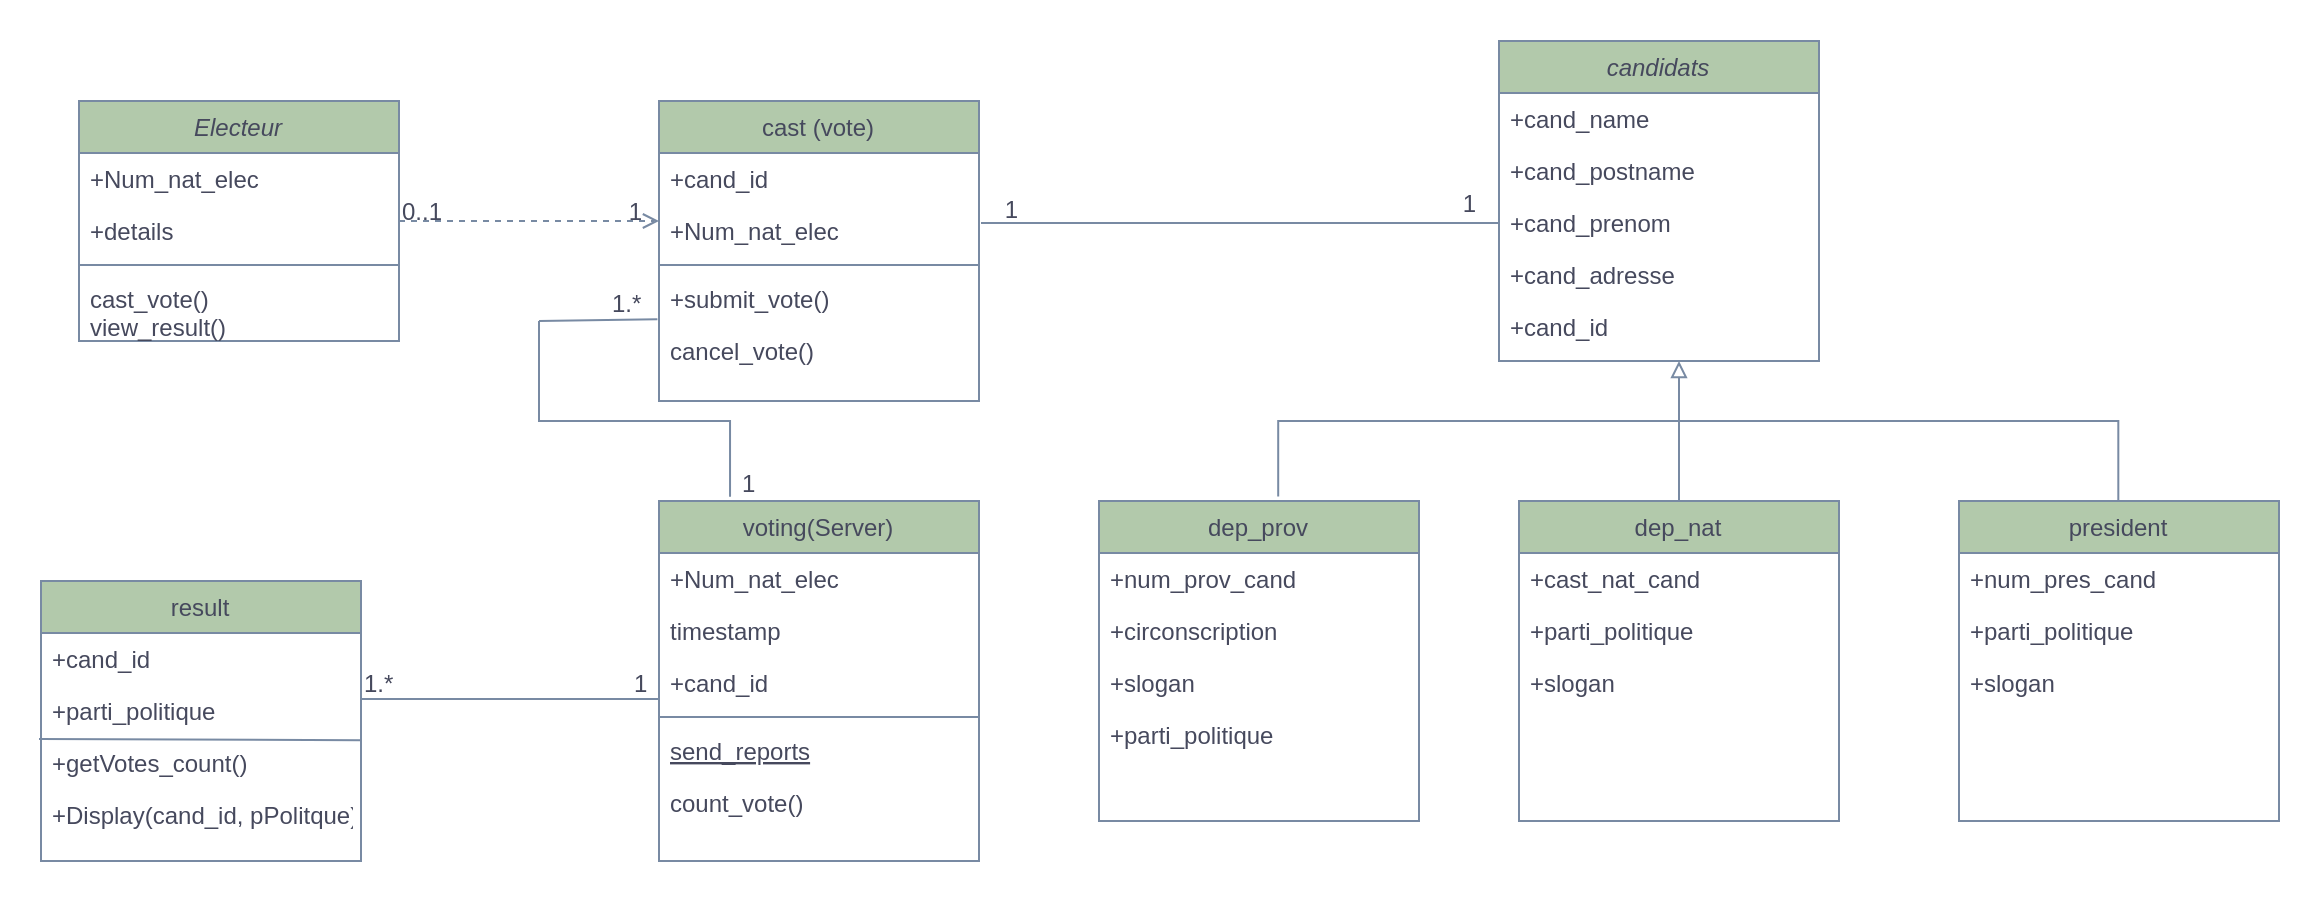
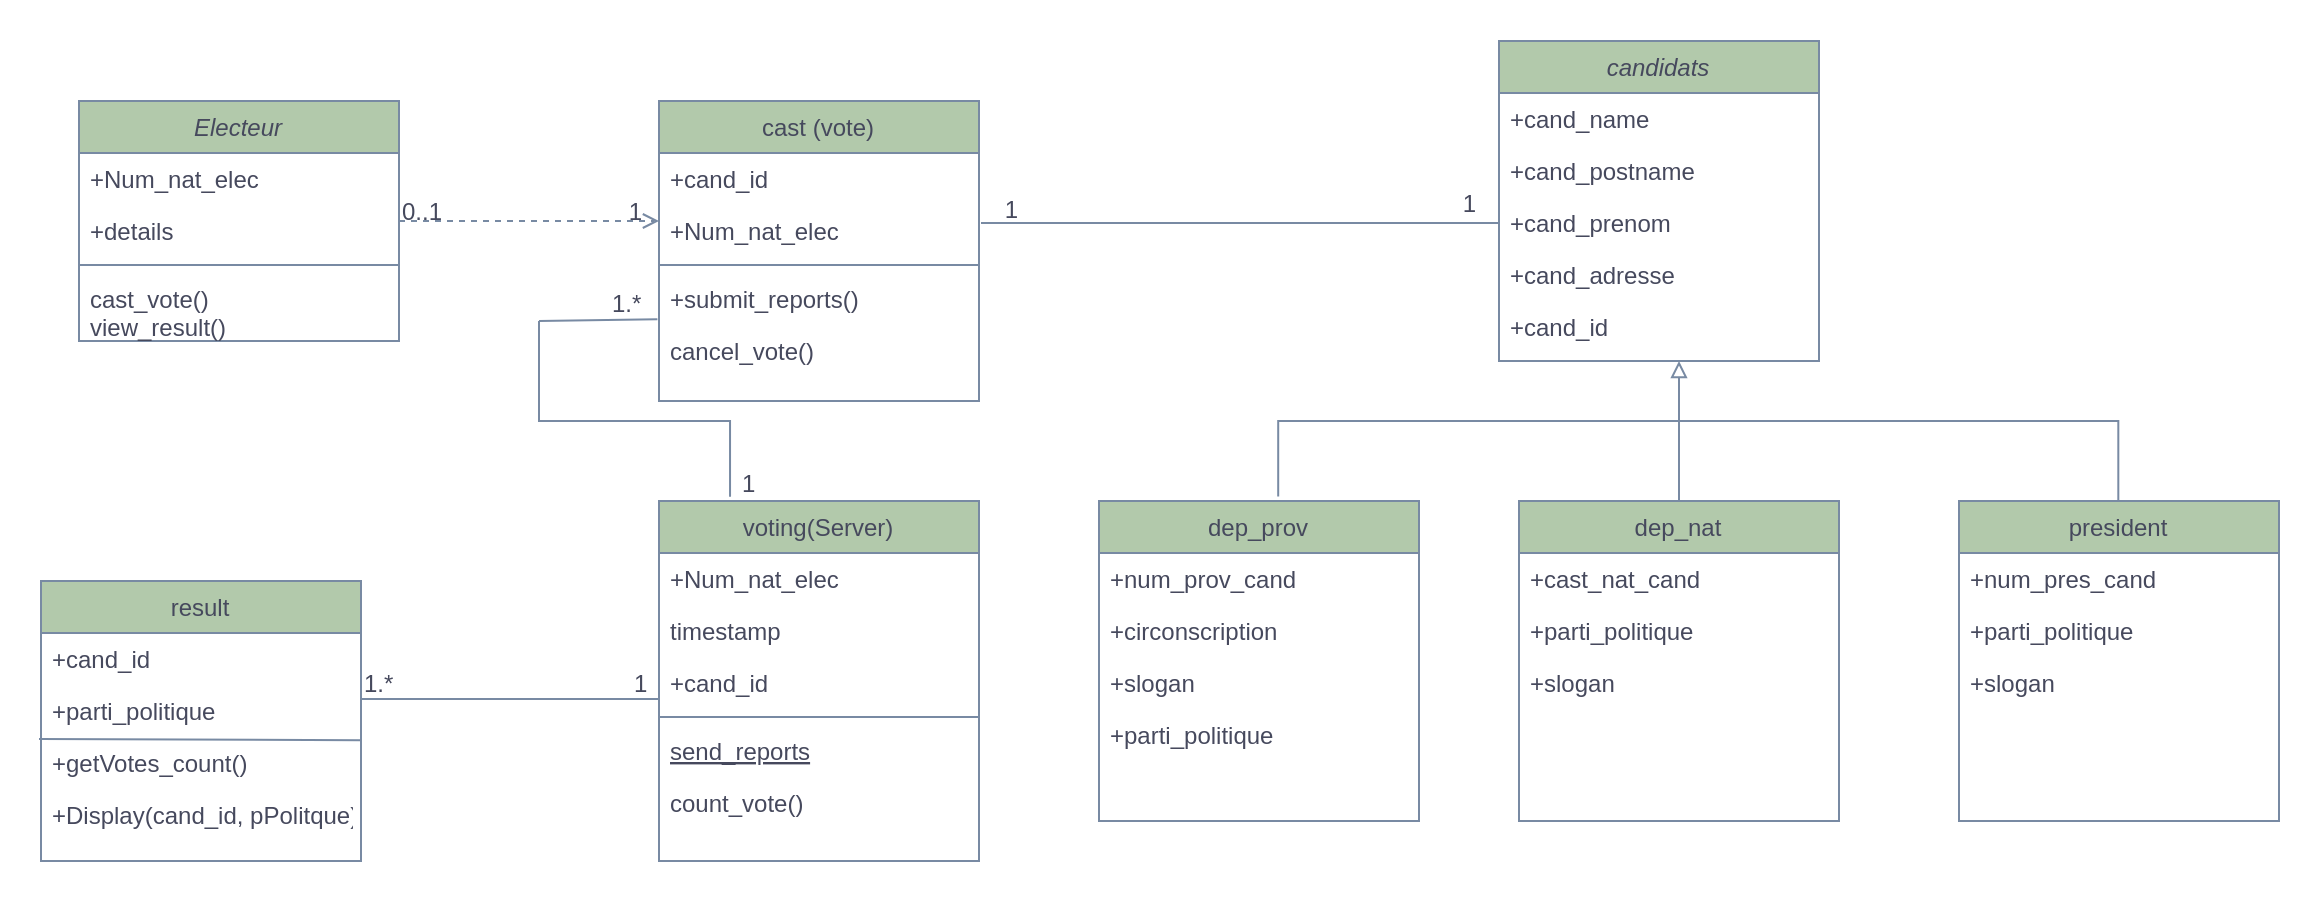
(761, 300) -> (781, 300)
